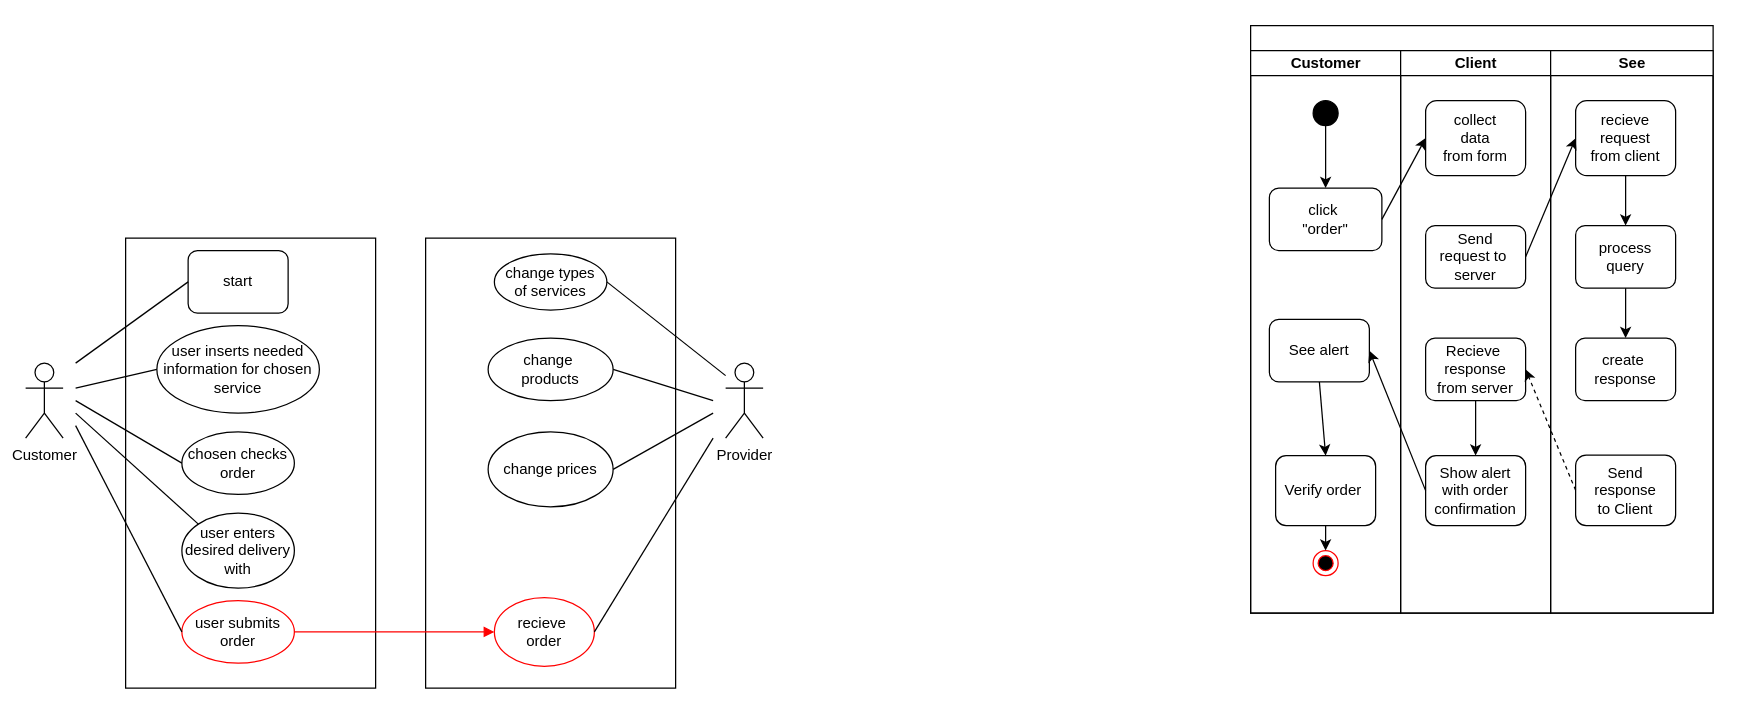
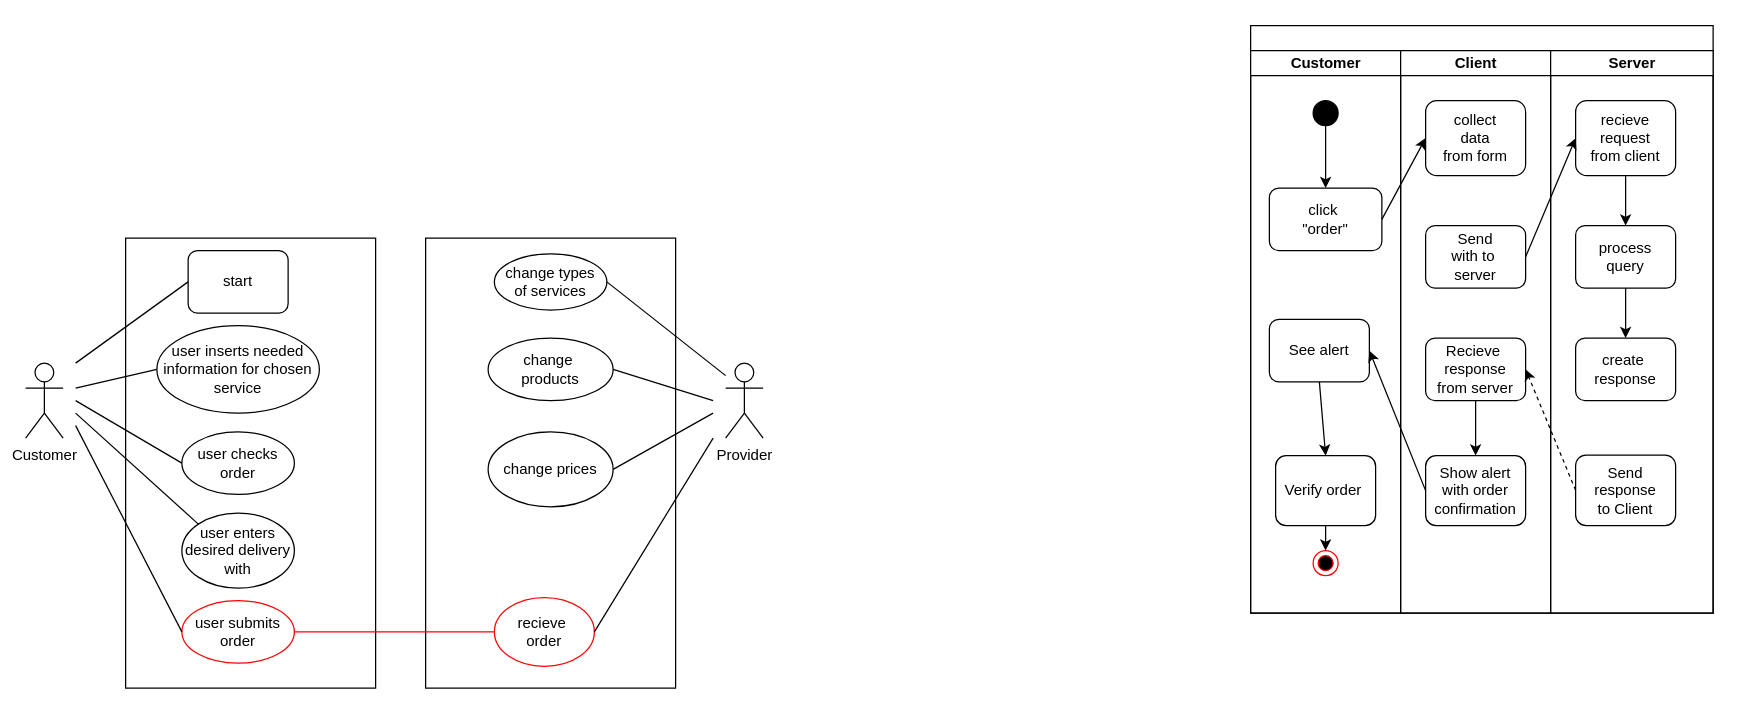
(1633, 63) -> (1633, 63)
(1476, 257) -> (1476, 257)
(238, 463) -> (238, 463)
(483, 632) -> (487, 632)
